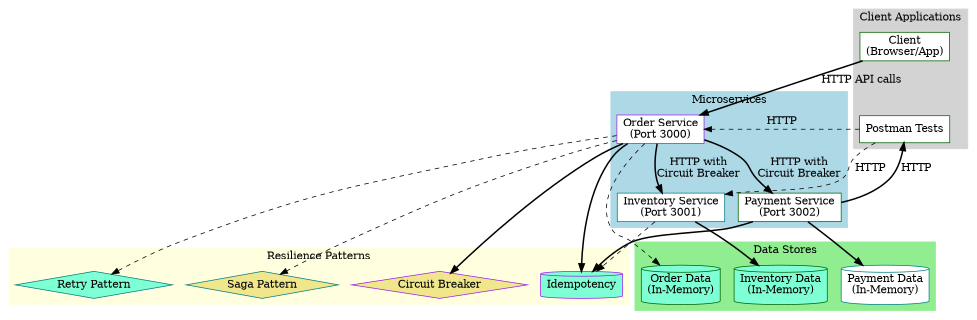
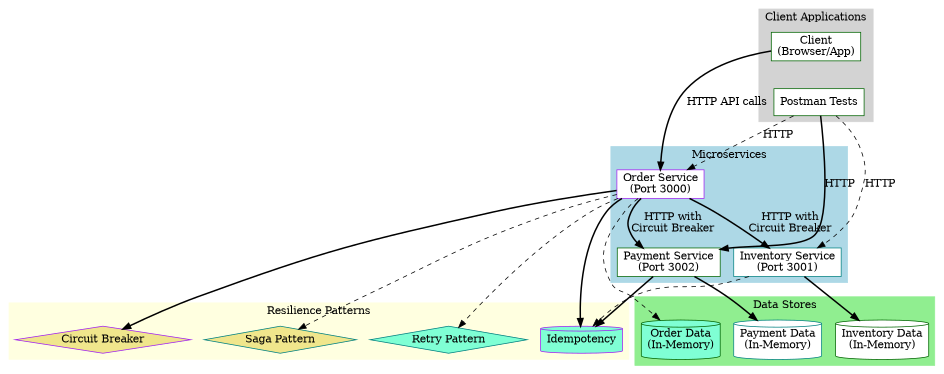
(881, 186) -> (821, 220)
(781, 285) -> (882, 340)
